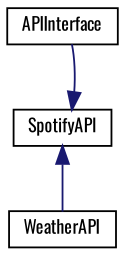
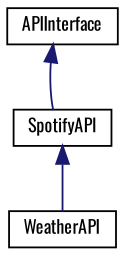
(75, 68) -> (51, 86)
